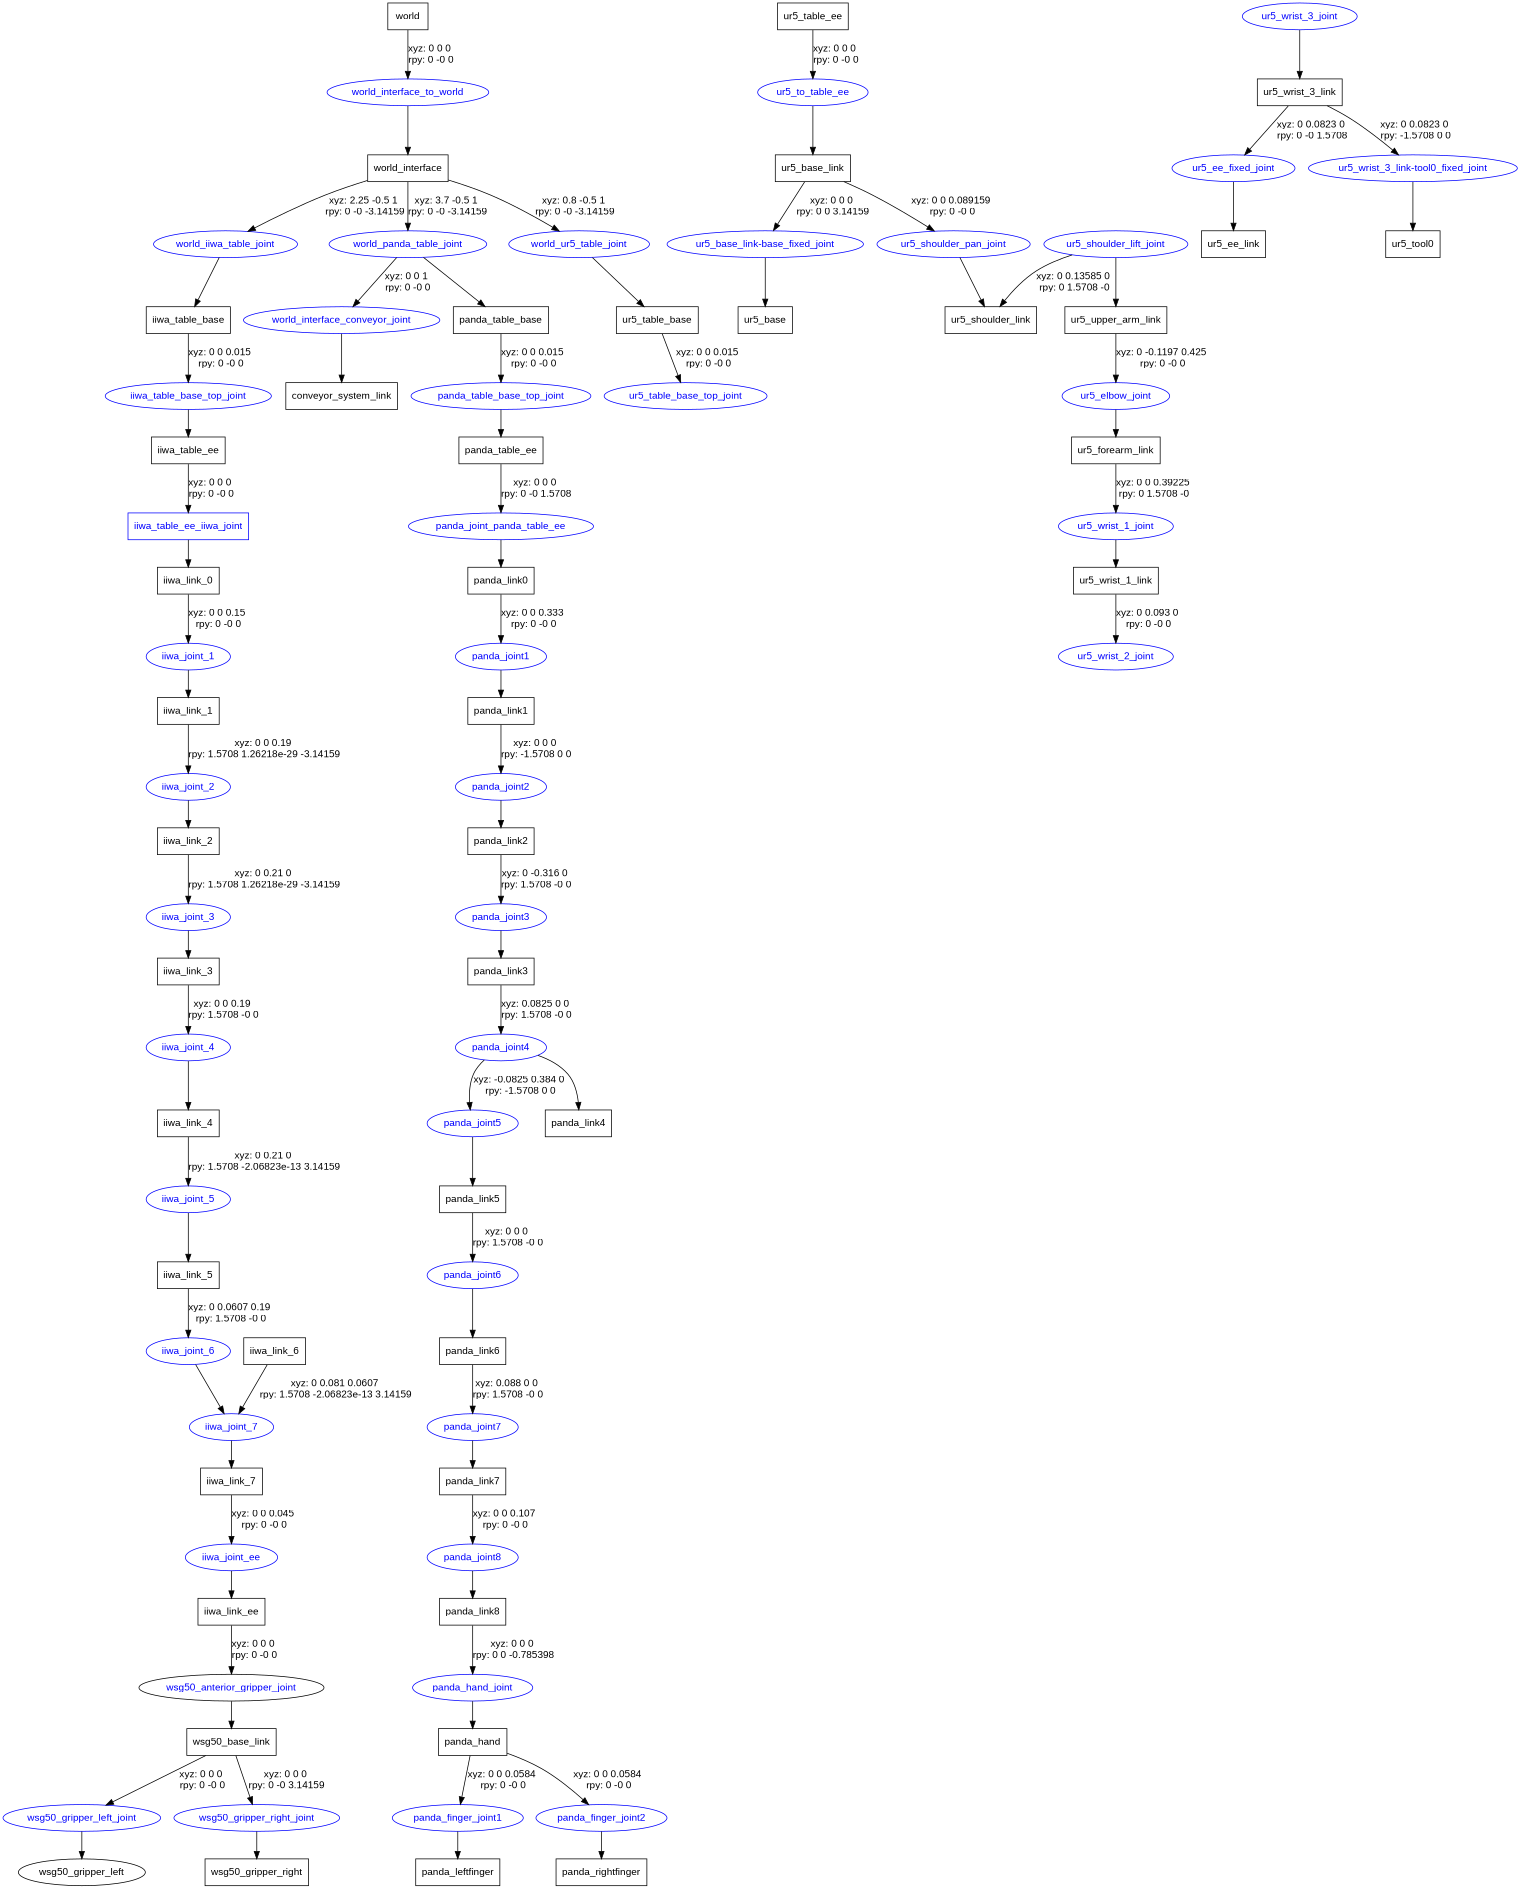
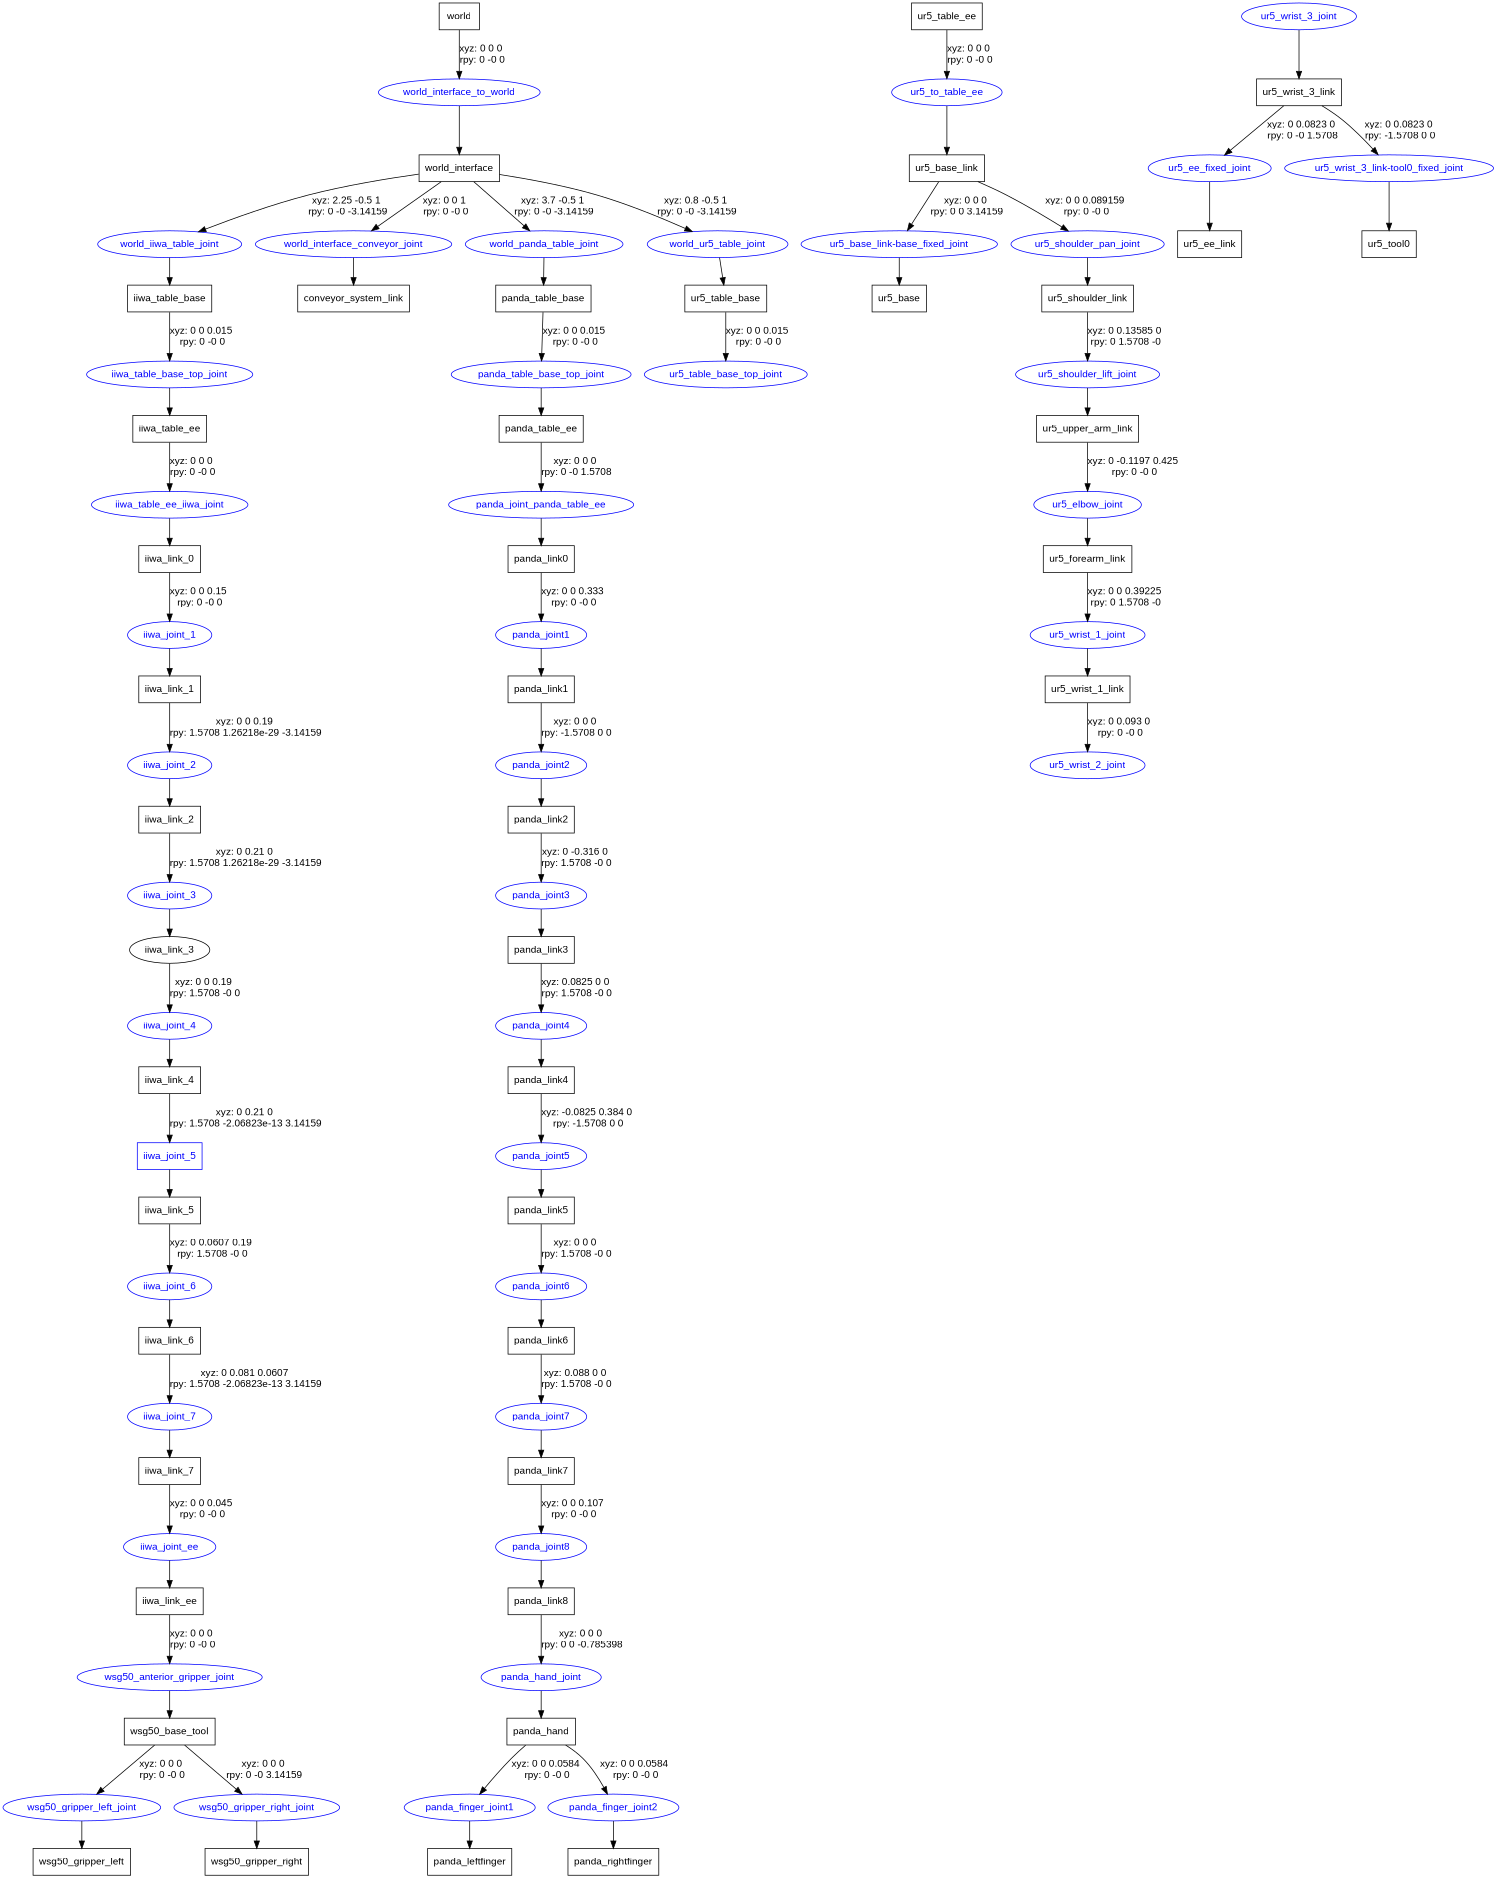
(1035, 272) -> (1088, 333)
(377, 279) -> (409, 204)
(188, 526) -> (170, 505)
(188, 972) -> (170, 950)
(472, 1079) -> (541, 1114)
(188, 1199) -> (170, 1156)
(208, 1386) -> (170, 1310)
(231, 1688) -> (170, 1677)
(231, 1742) -> (170, 1732)
(82, 1872) -> (82, 1862)
